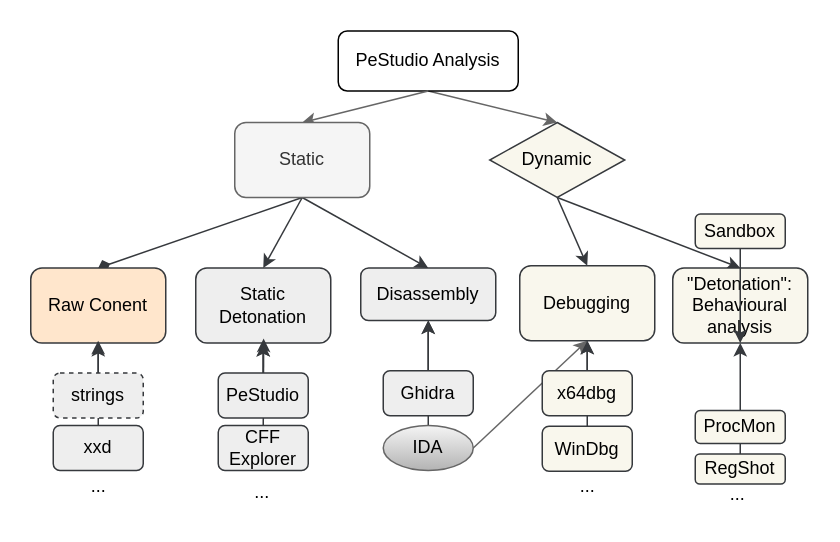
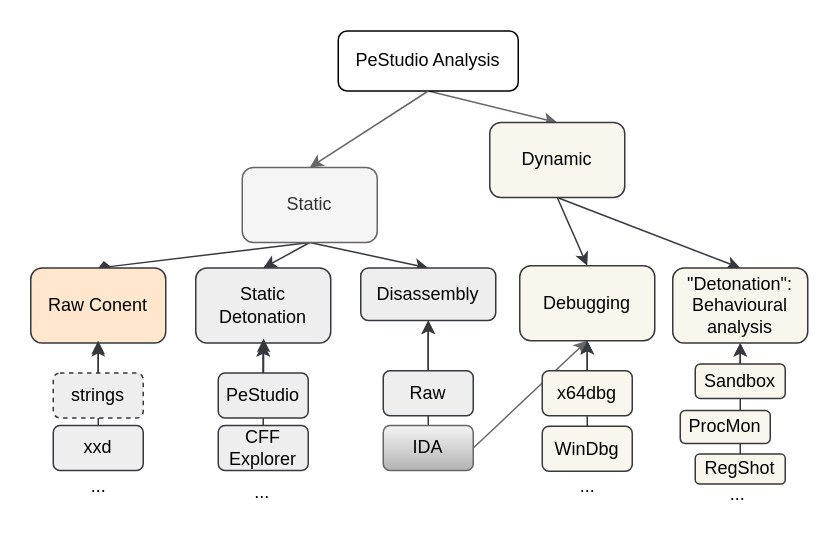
(302, 160) -> (310, 205)
(557, 160) -> (557, 160)
(740, 231) -> (740, 381)
(428, 394) -> (428, 394)
(740, 427) -> (725, 427)
(428, 448) -> (428, 448)
